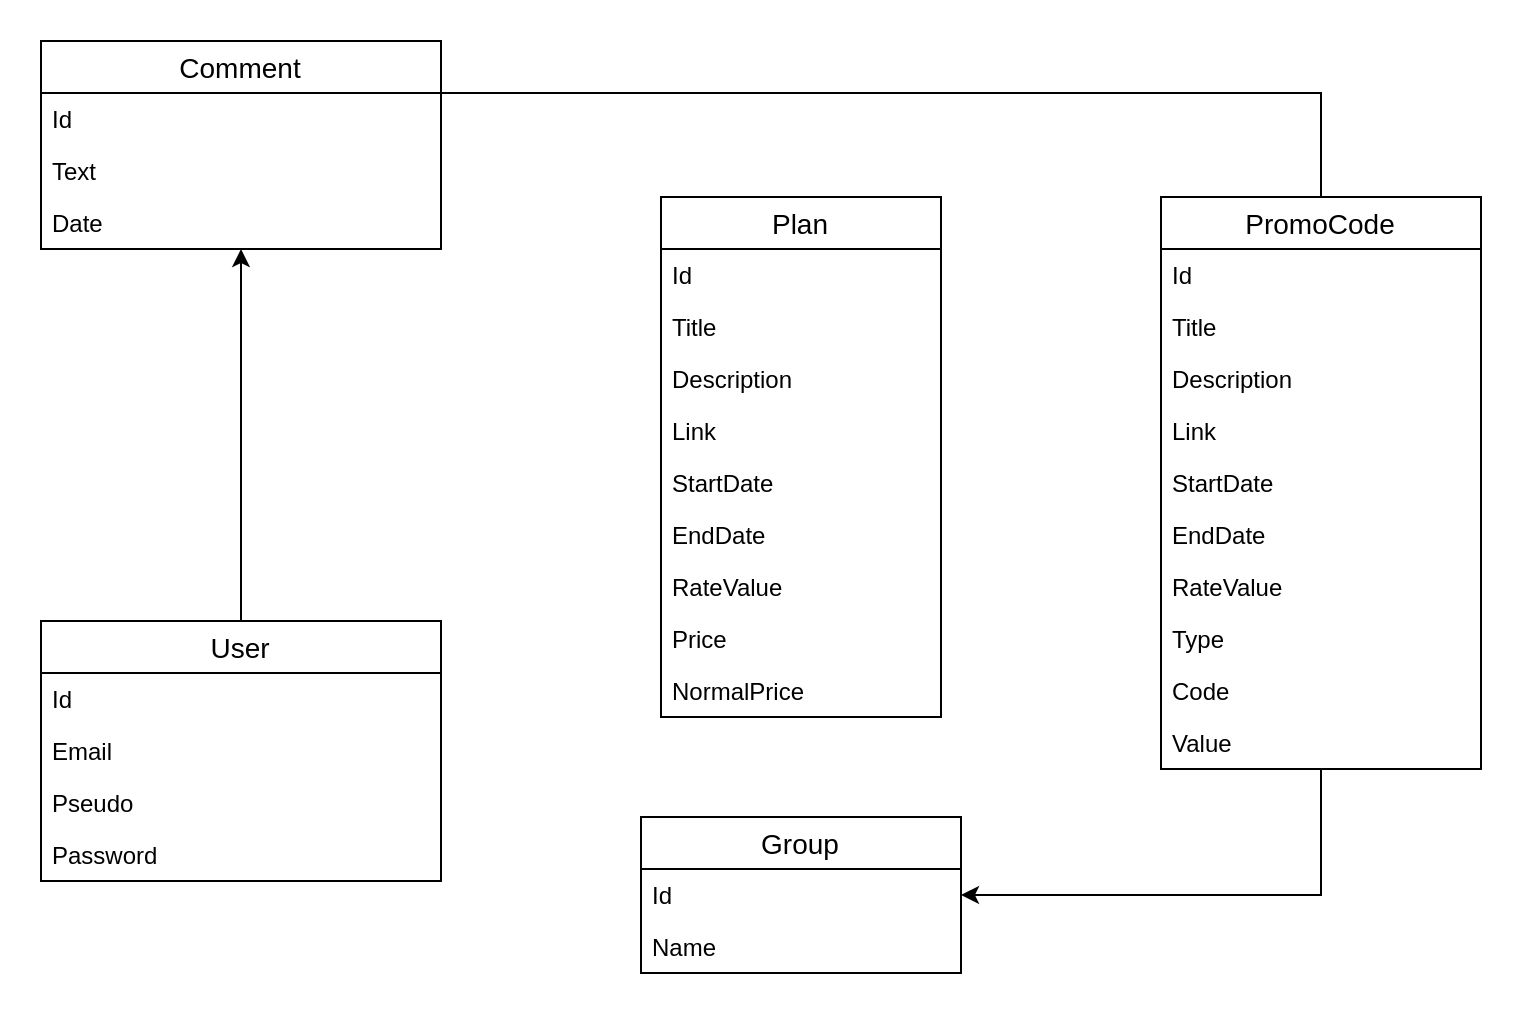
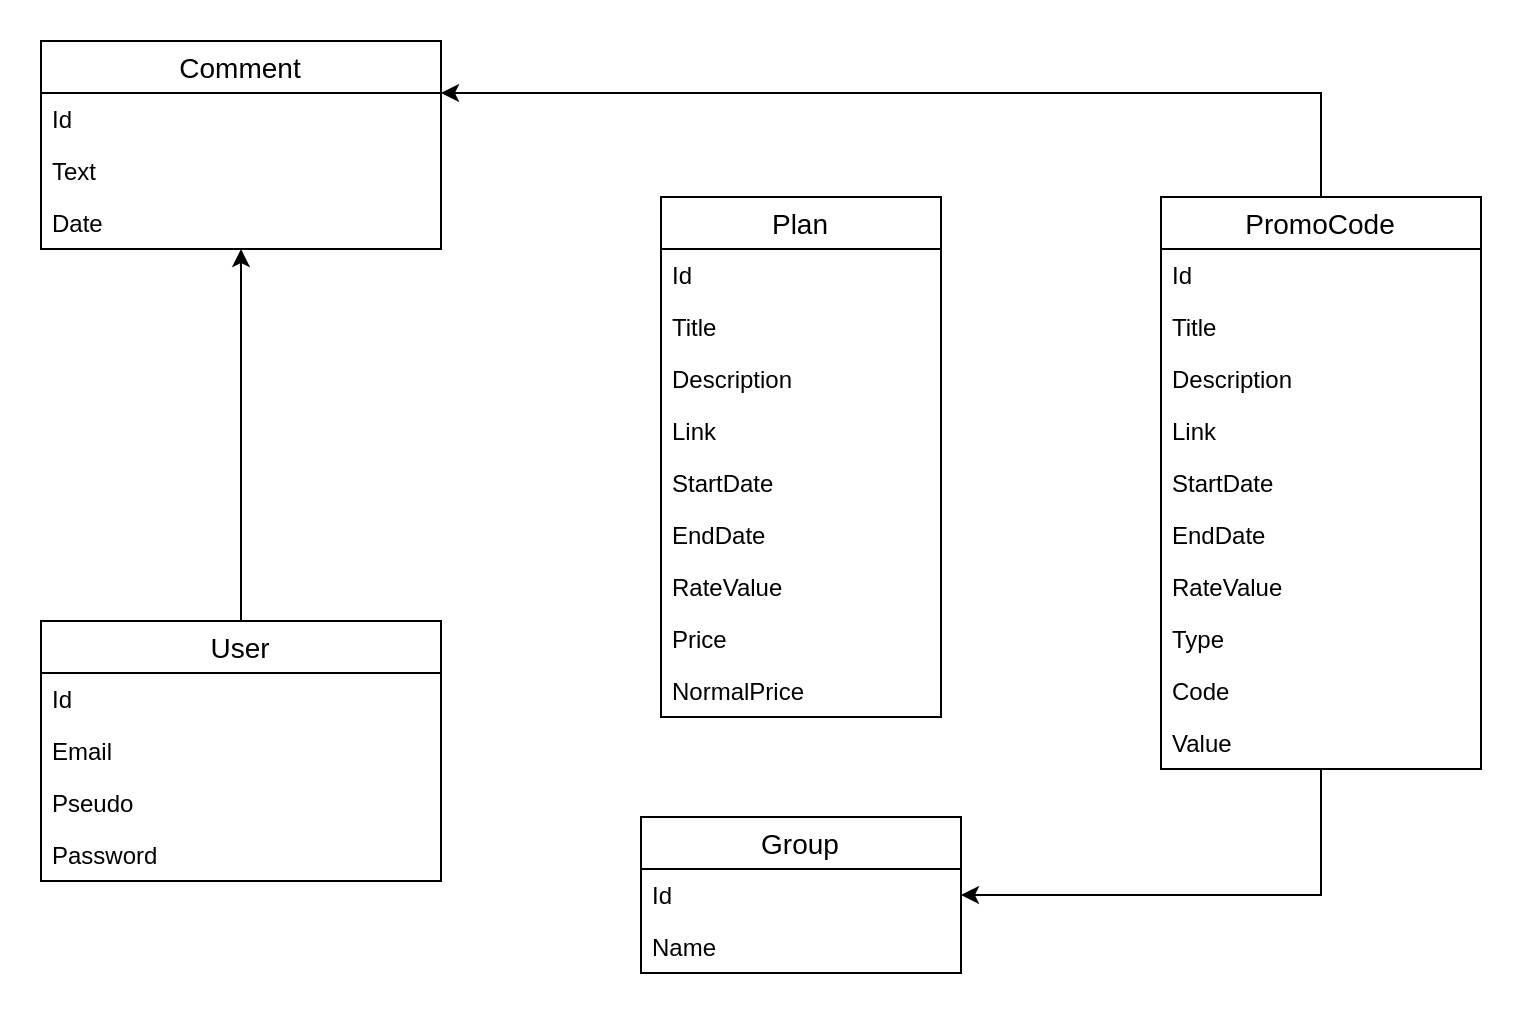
(451, 93) -> (456, 93)
